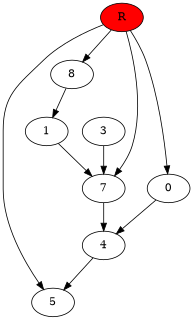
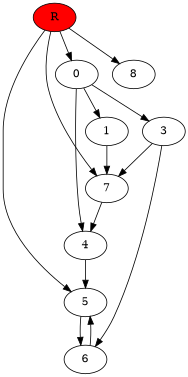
(61, 99) -> (90, 99)
none -> (117, 101)
none -> (86, 359)
